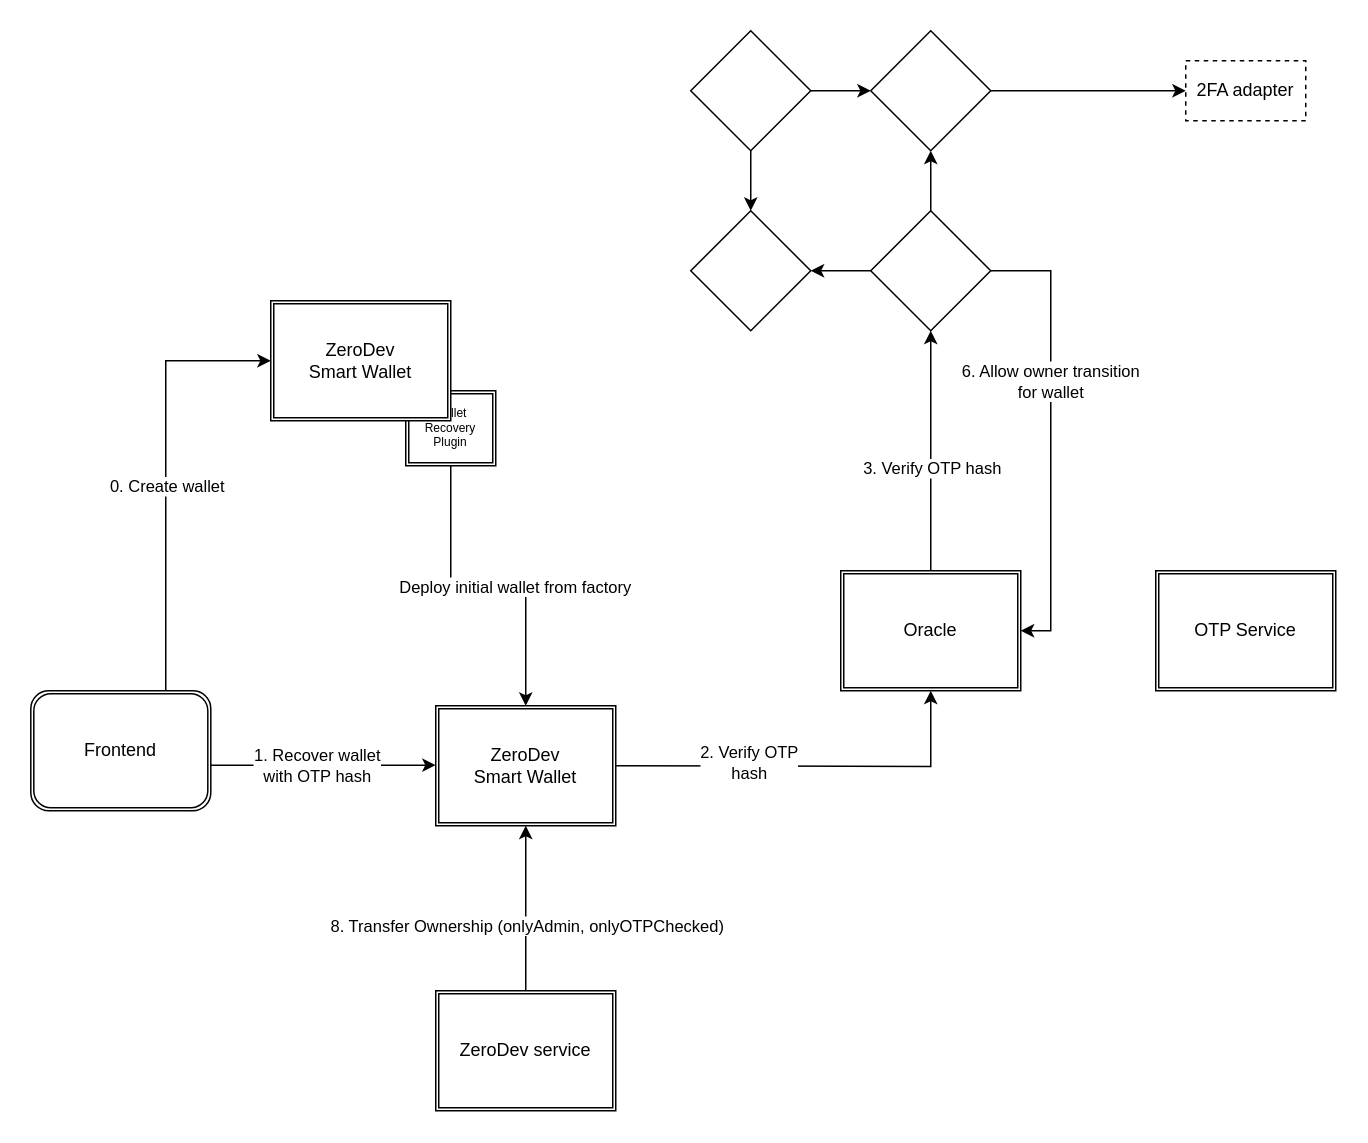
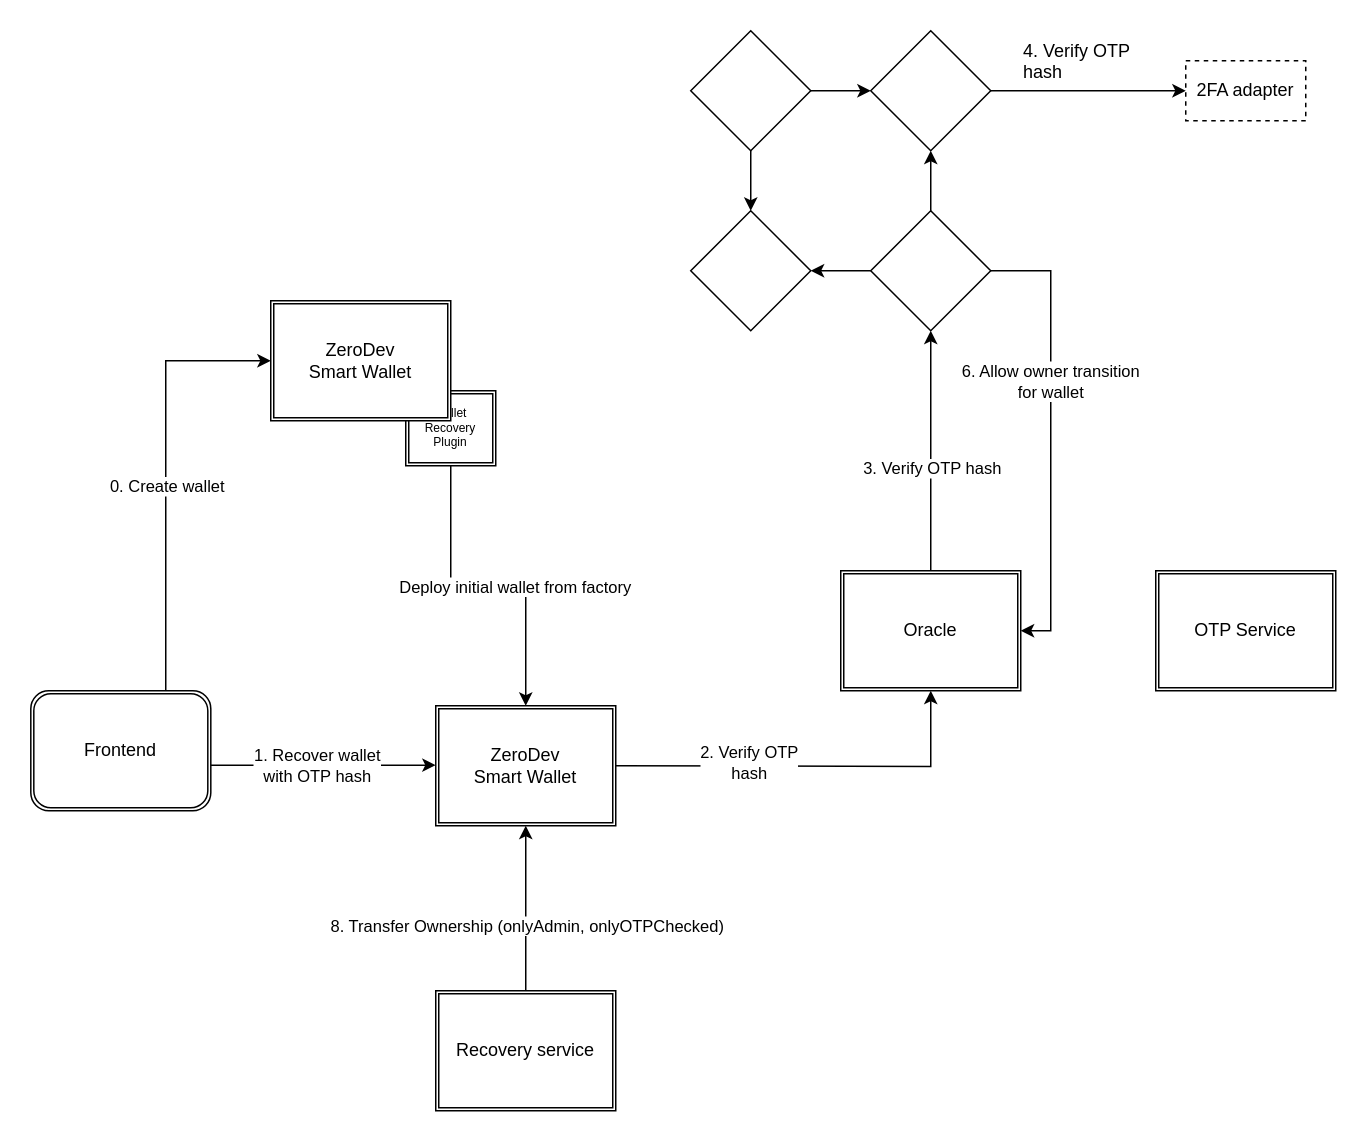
none -> (1088, 53)
(526, 1051) -> (526, 1051)
